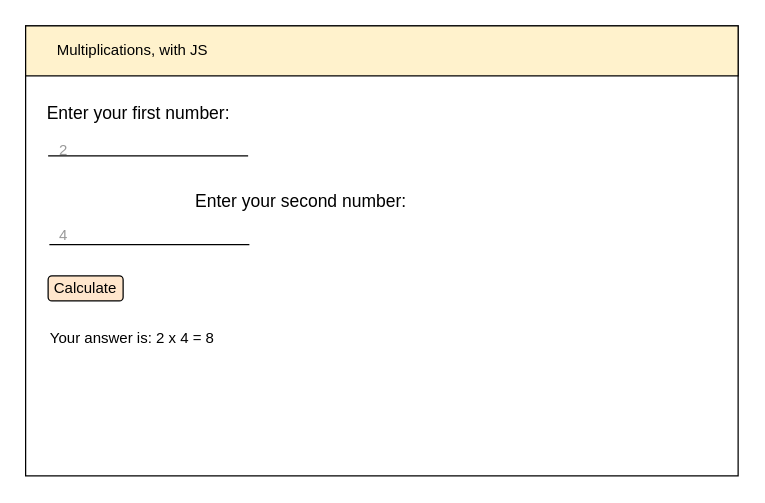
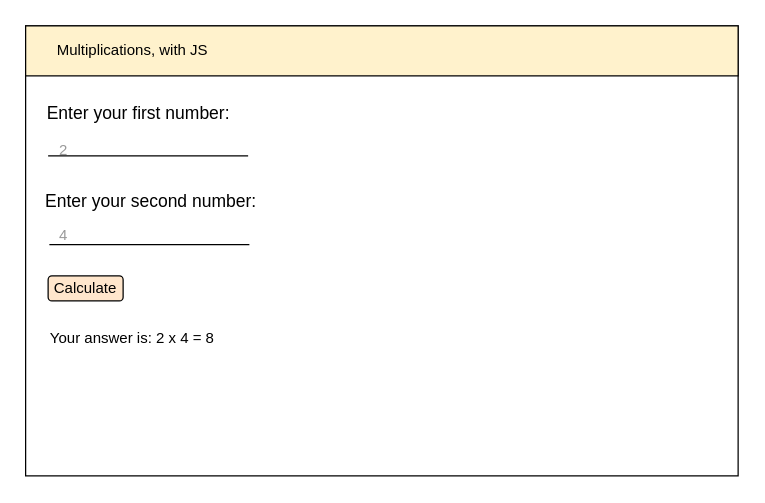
(301, 201) -> (151, 201)
